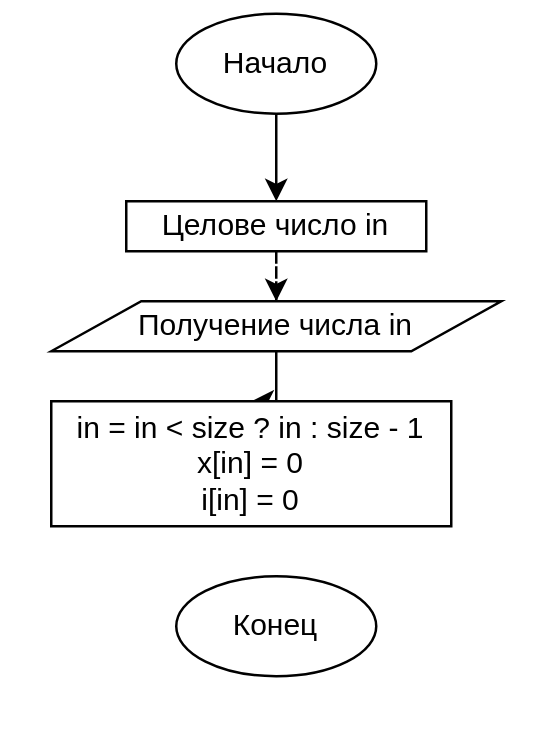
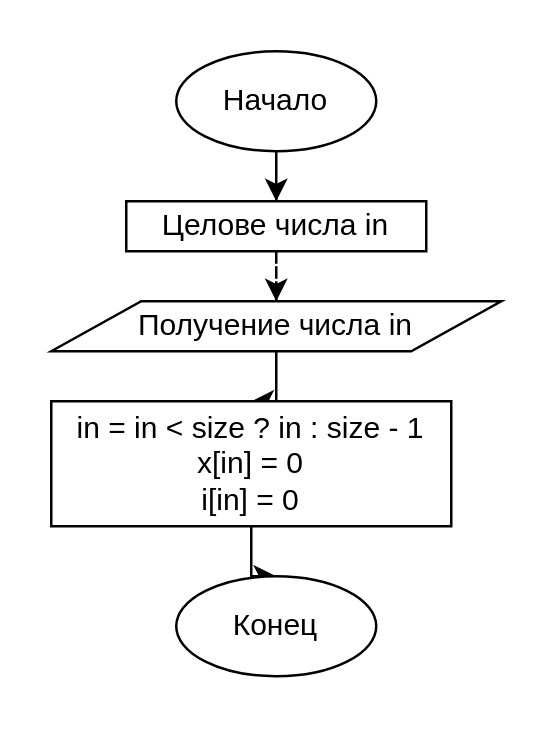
(276, 64) -> (276, 101)
(276, 226) -> (276, 226)
none -> (251, 555)
